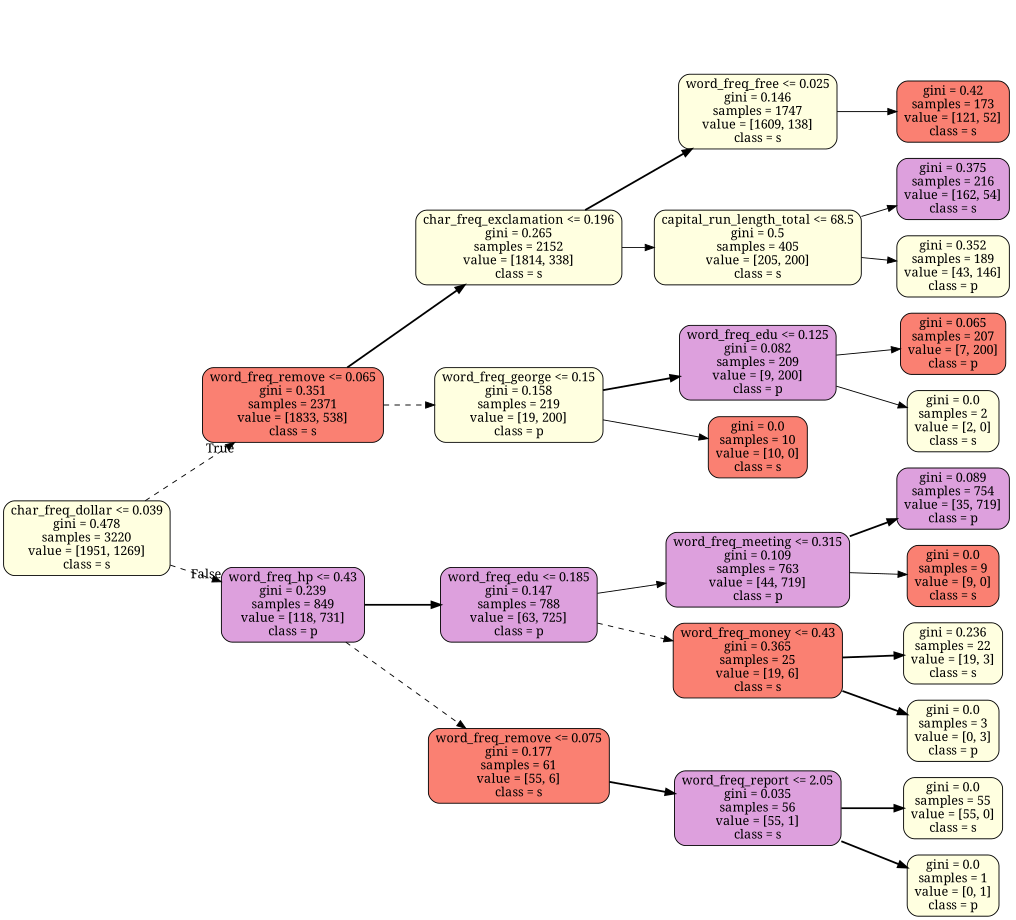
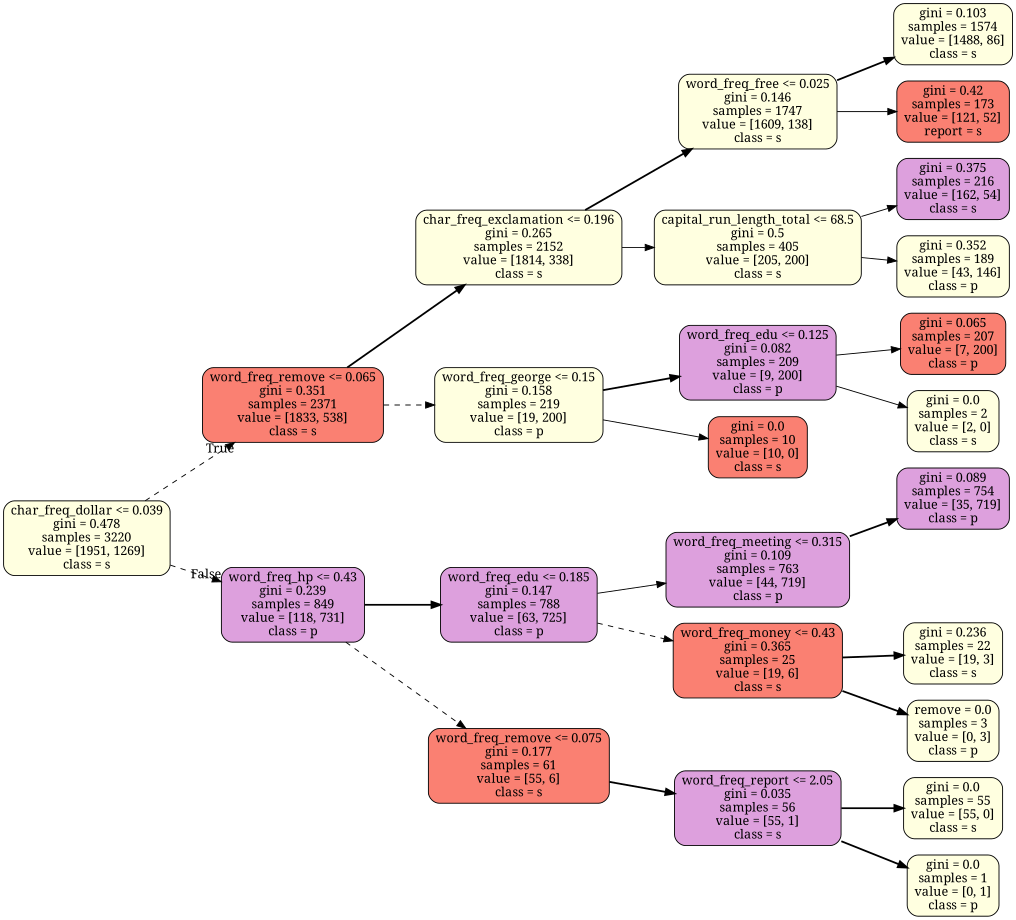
none -> (953, 34)
(953, 112) -> (953, 112)
(953, 576) -> none
(953, 731) -> (953, 731)
